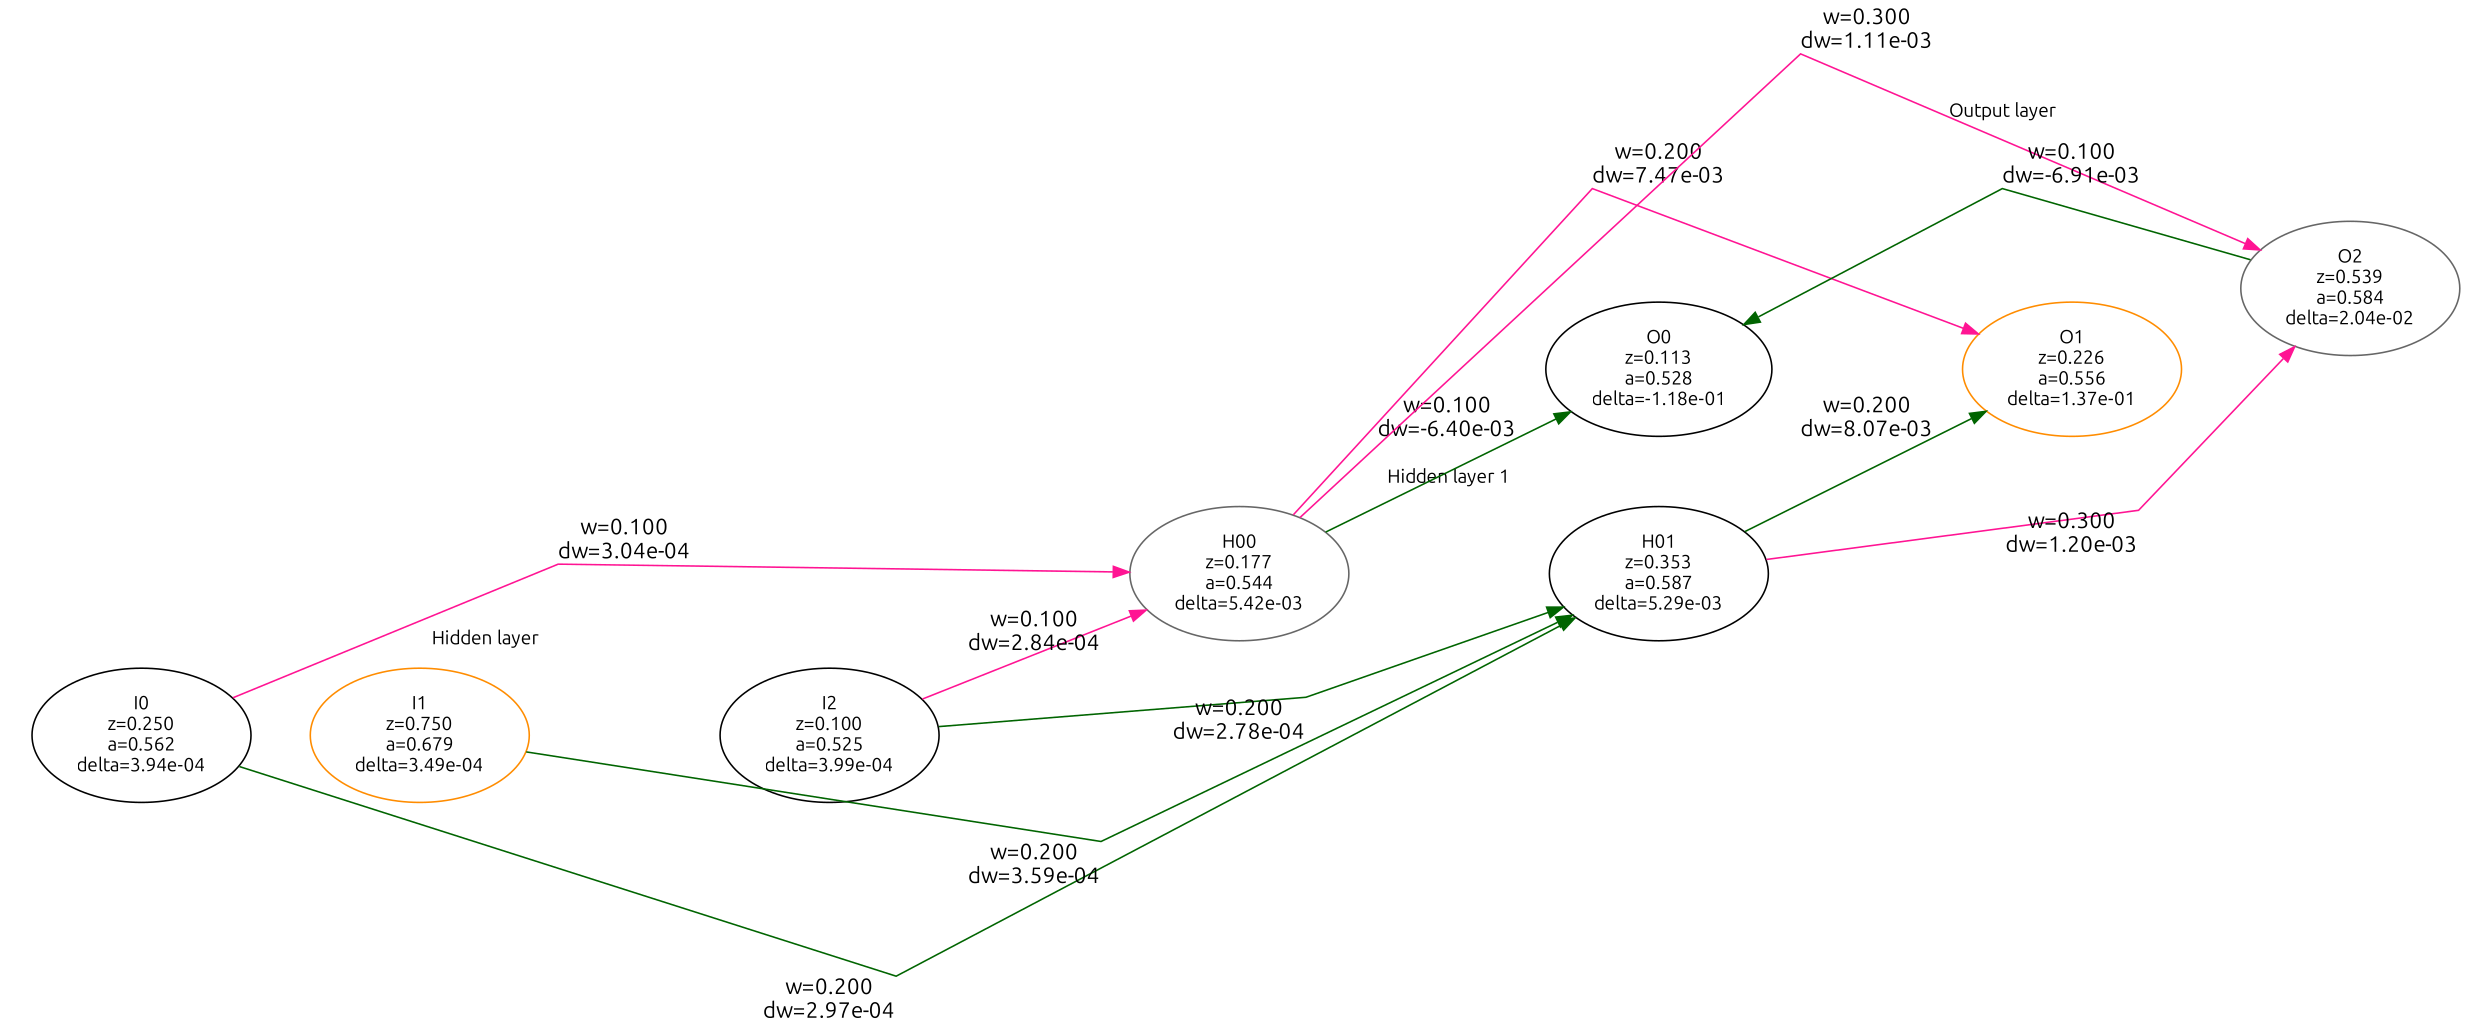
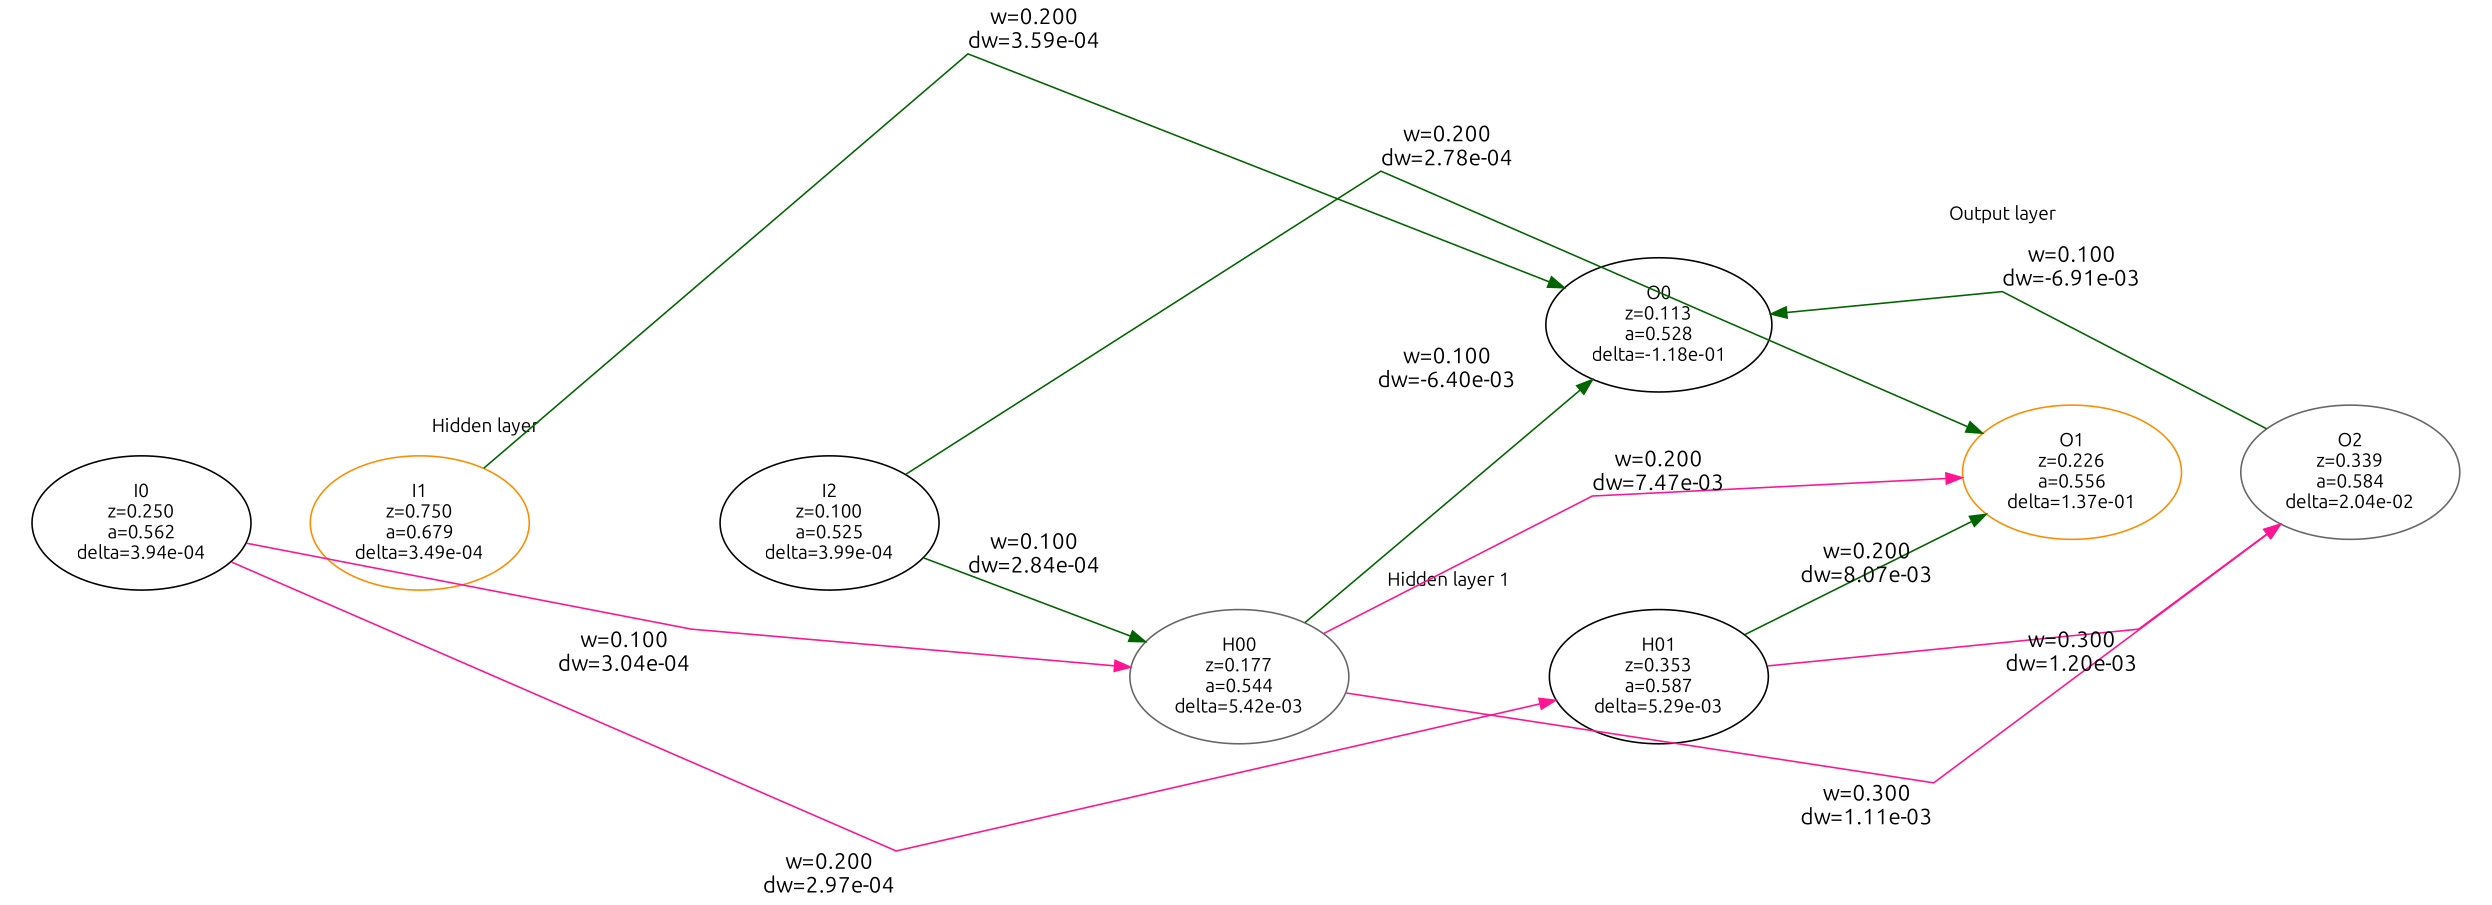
(2350, 288) -> (2350, 472)
(1027, 658) -> (1027, 597)
(1250, 702) -> (1416, 186)
(1064, 836) -> (963, 58)
(924, 962) -> (867, 838)
